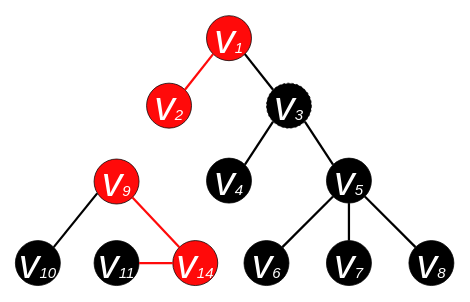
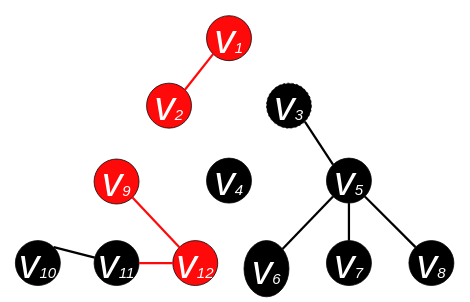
(259, 72) -> none
(259, 143) -> none
(75, 220) -> (74, 252)
(195, 263) -> (195, 263)
(267, 263) -> (267, 269)
